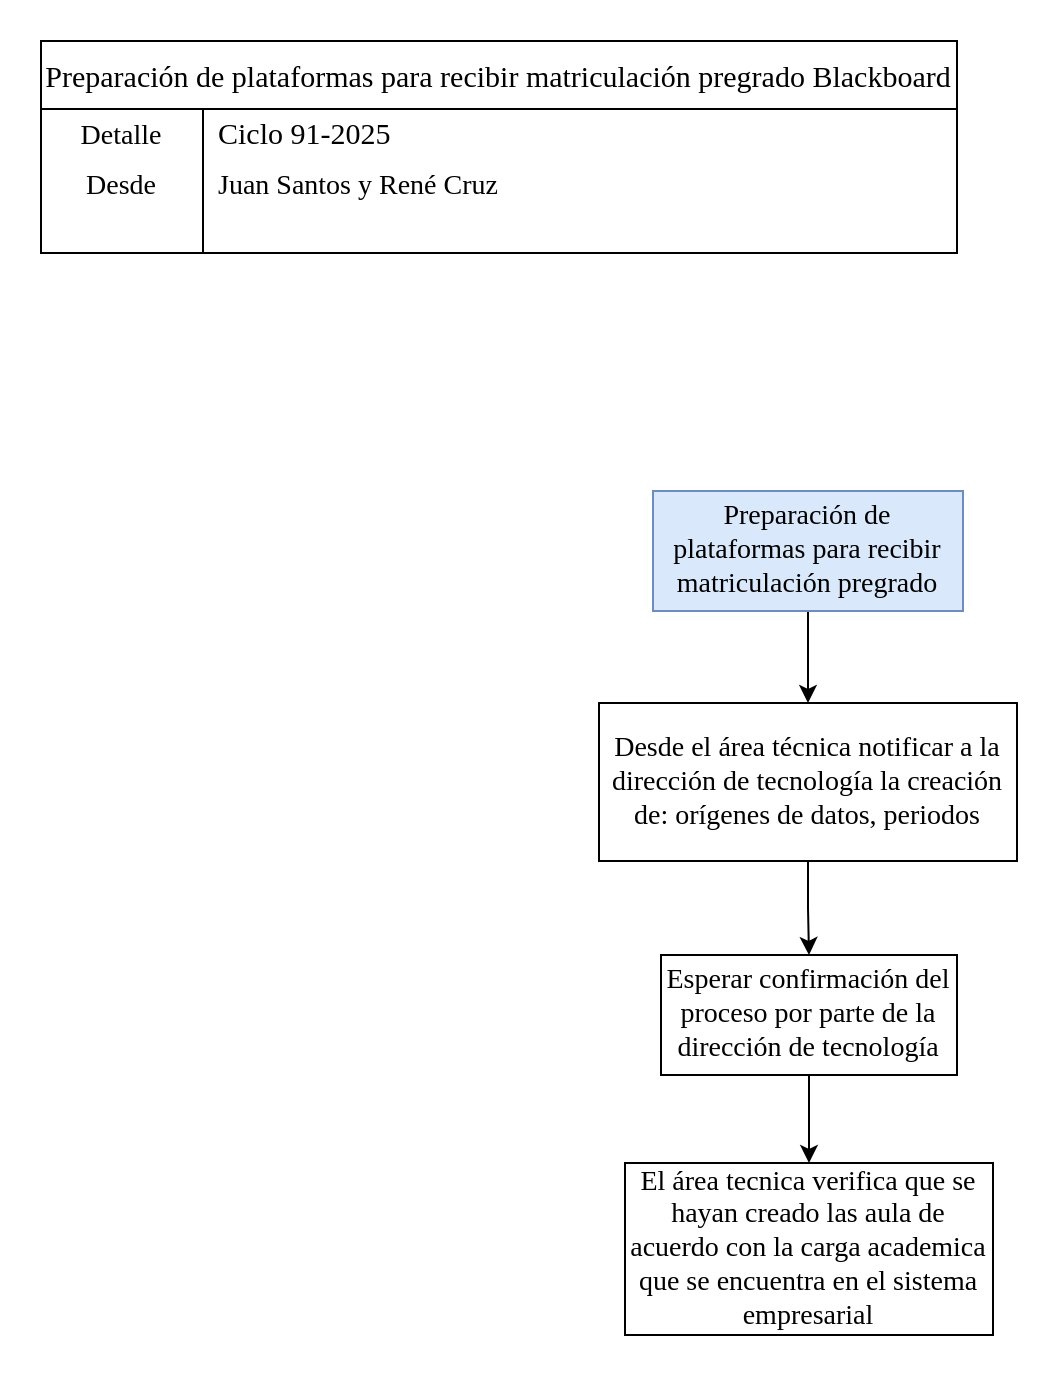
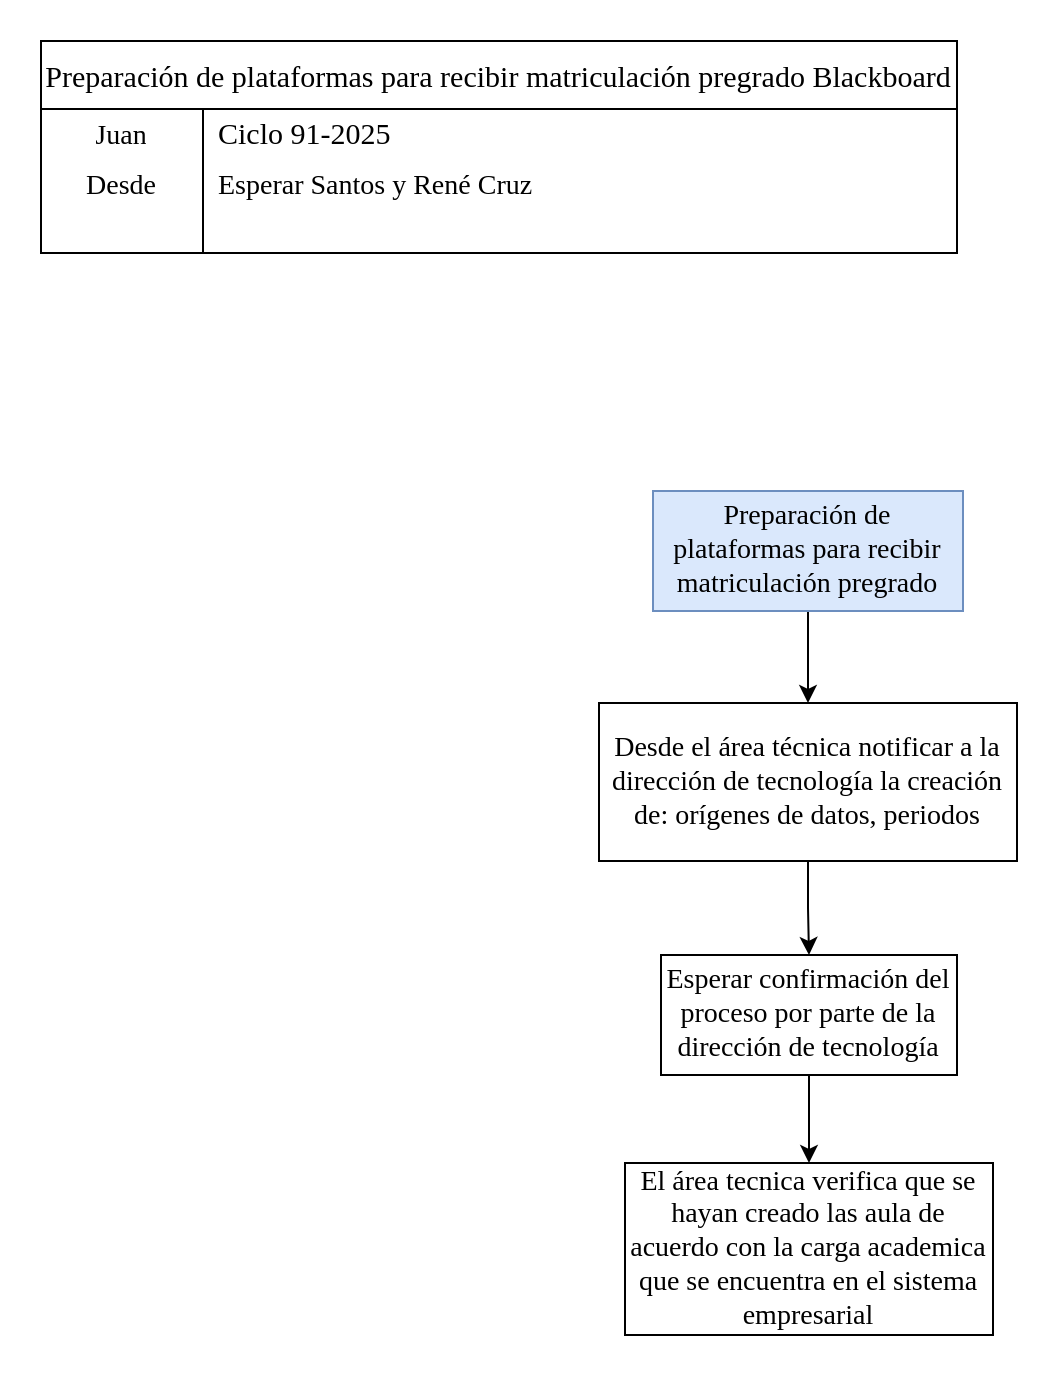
(122, 131) -> (122, 131)
(408, 183) -> (435, 183)
